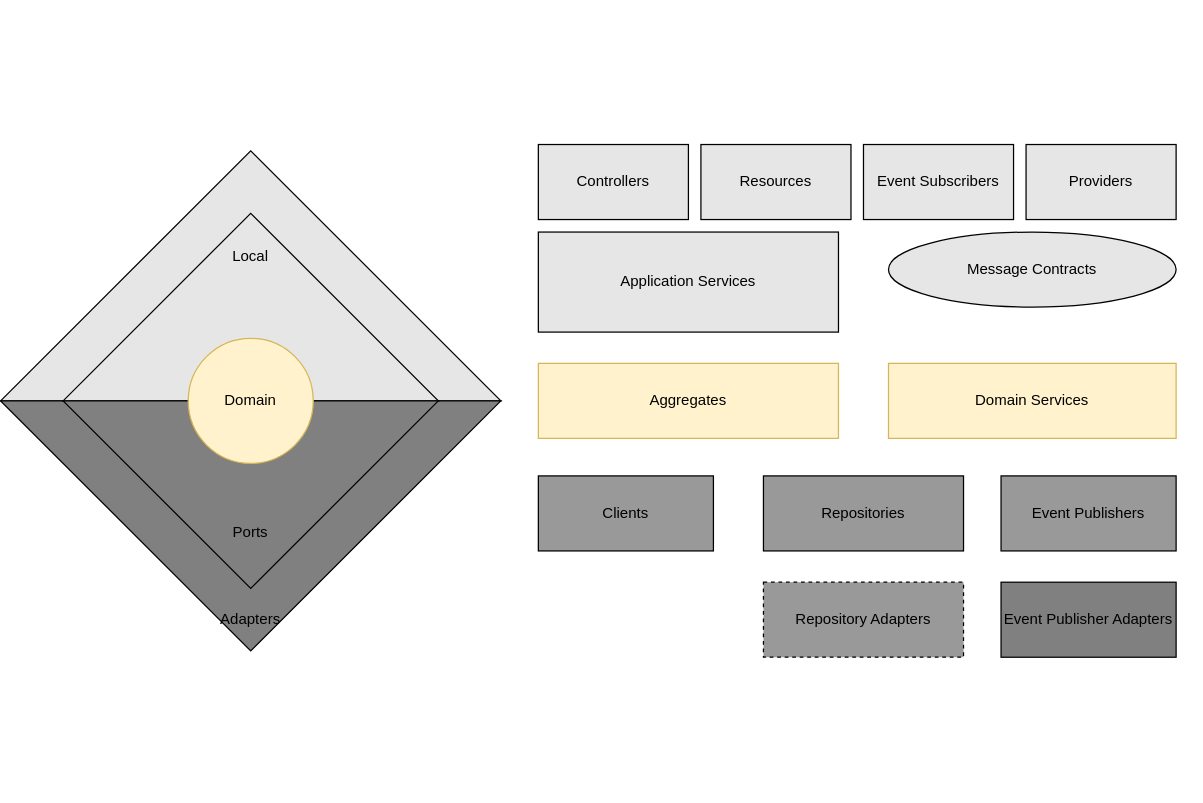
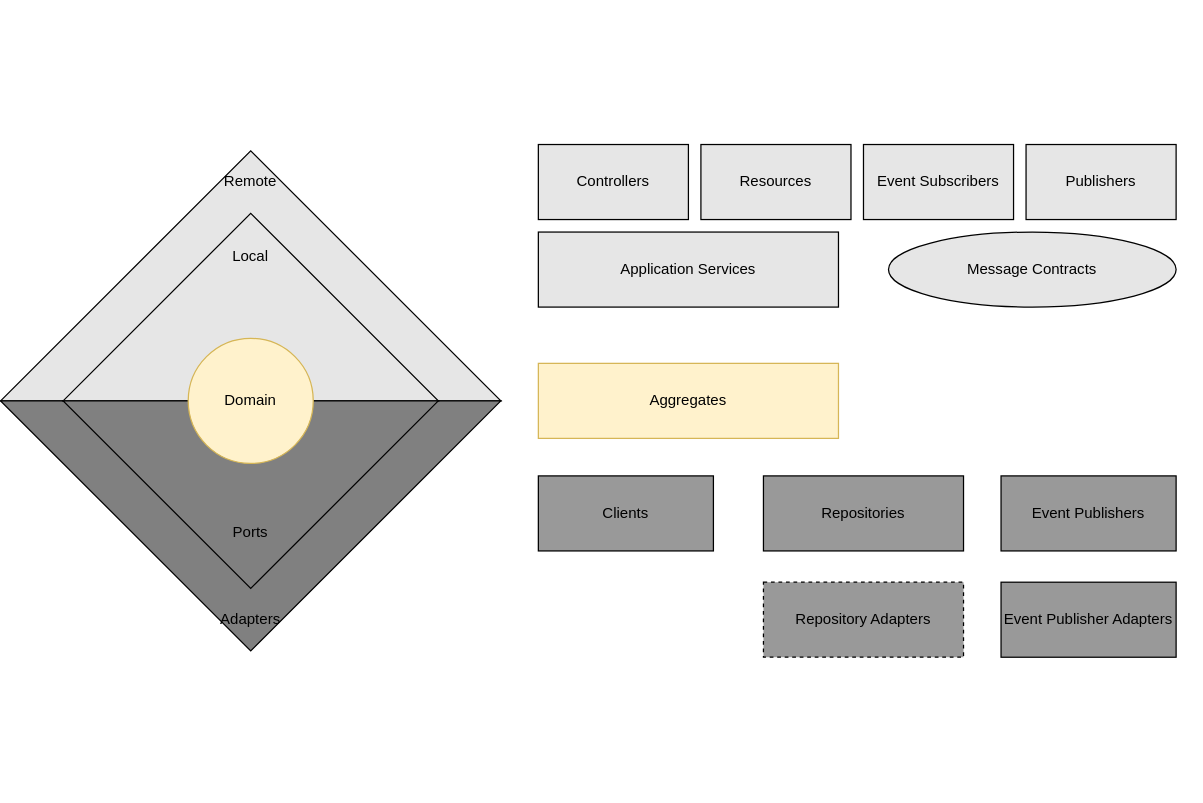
none -> (251, 182)
(1101, 182) -> (1101, 182)
(688, 282) -> (688, 269)
(1032, 401) -> none
(1088, 619) -> (1088, 619)
